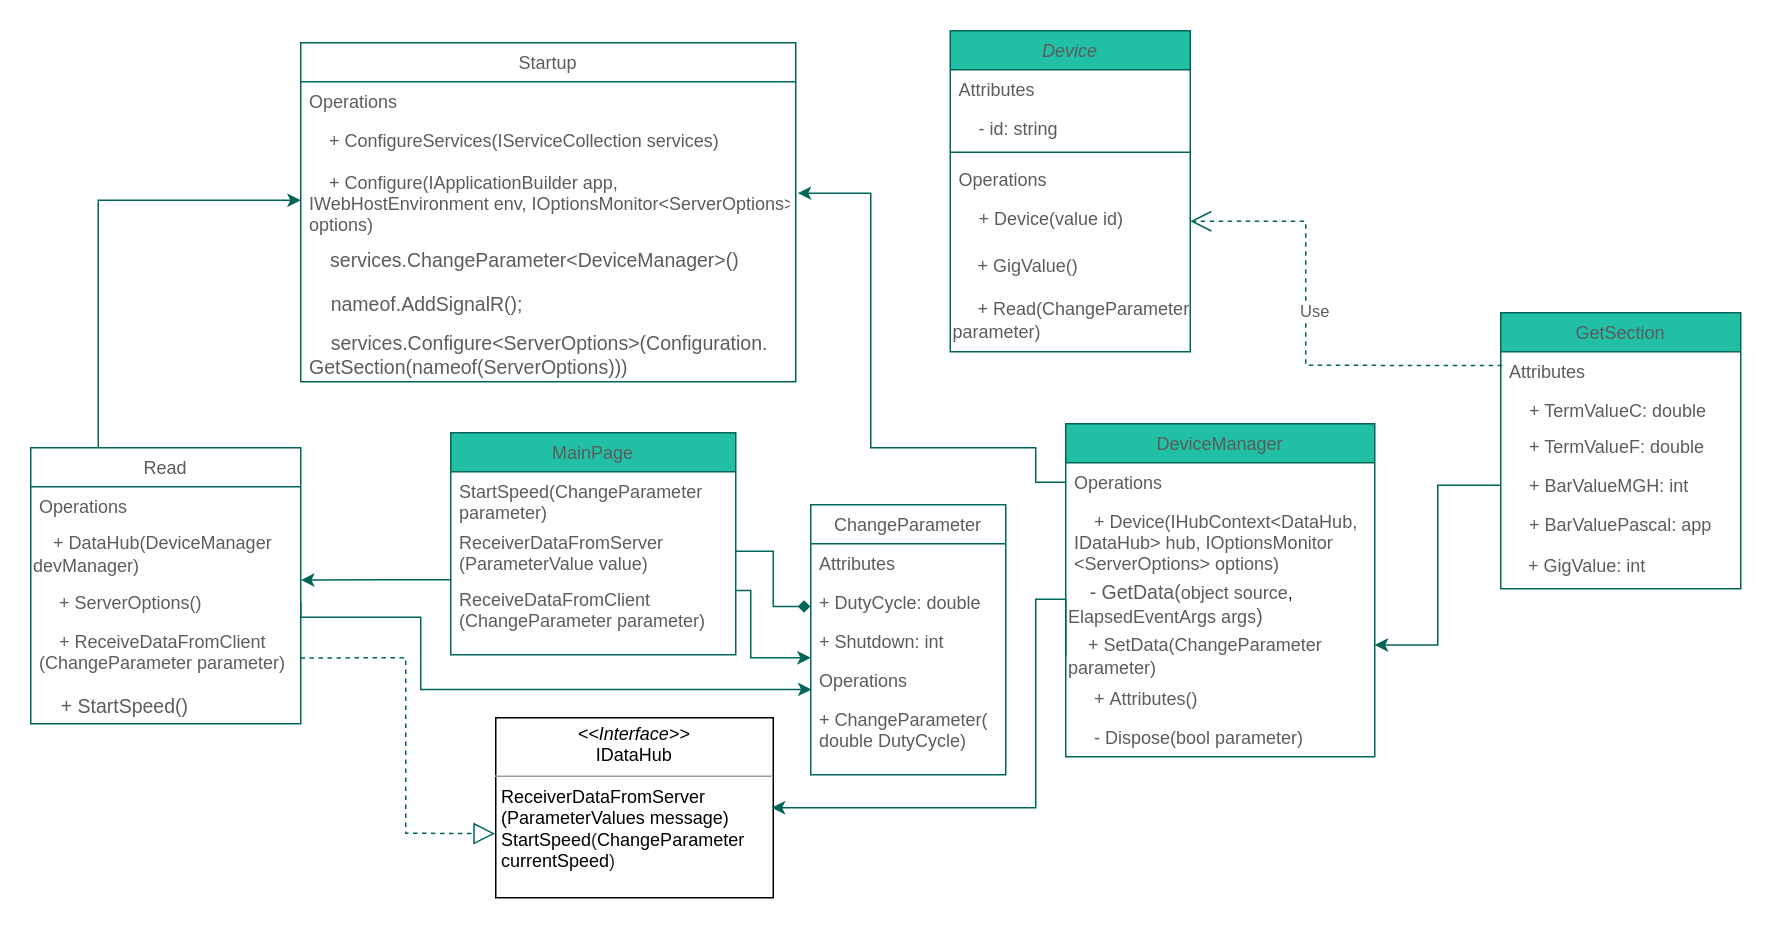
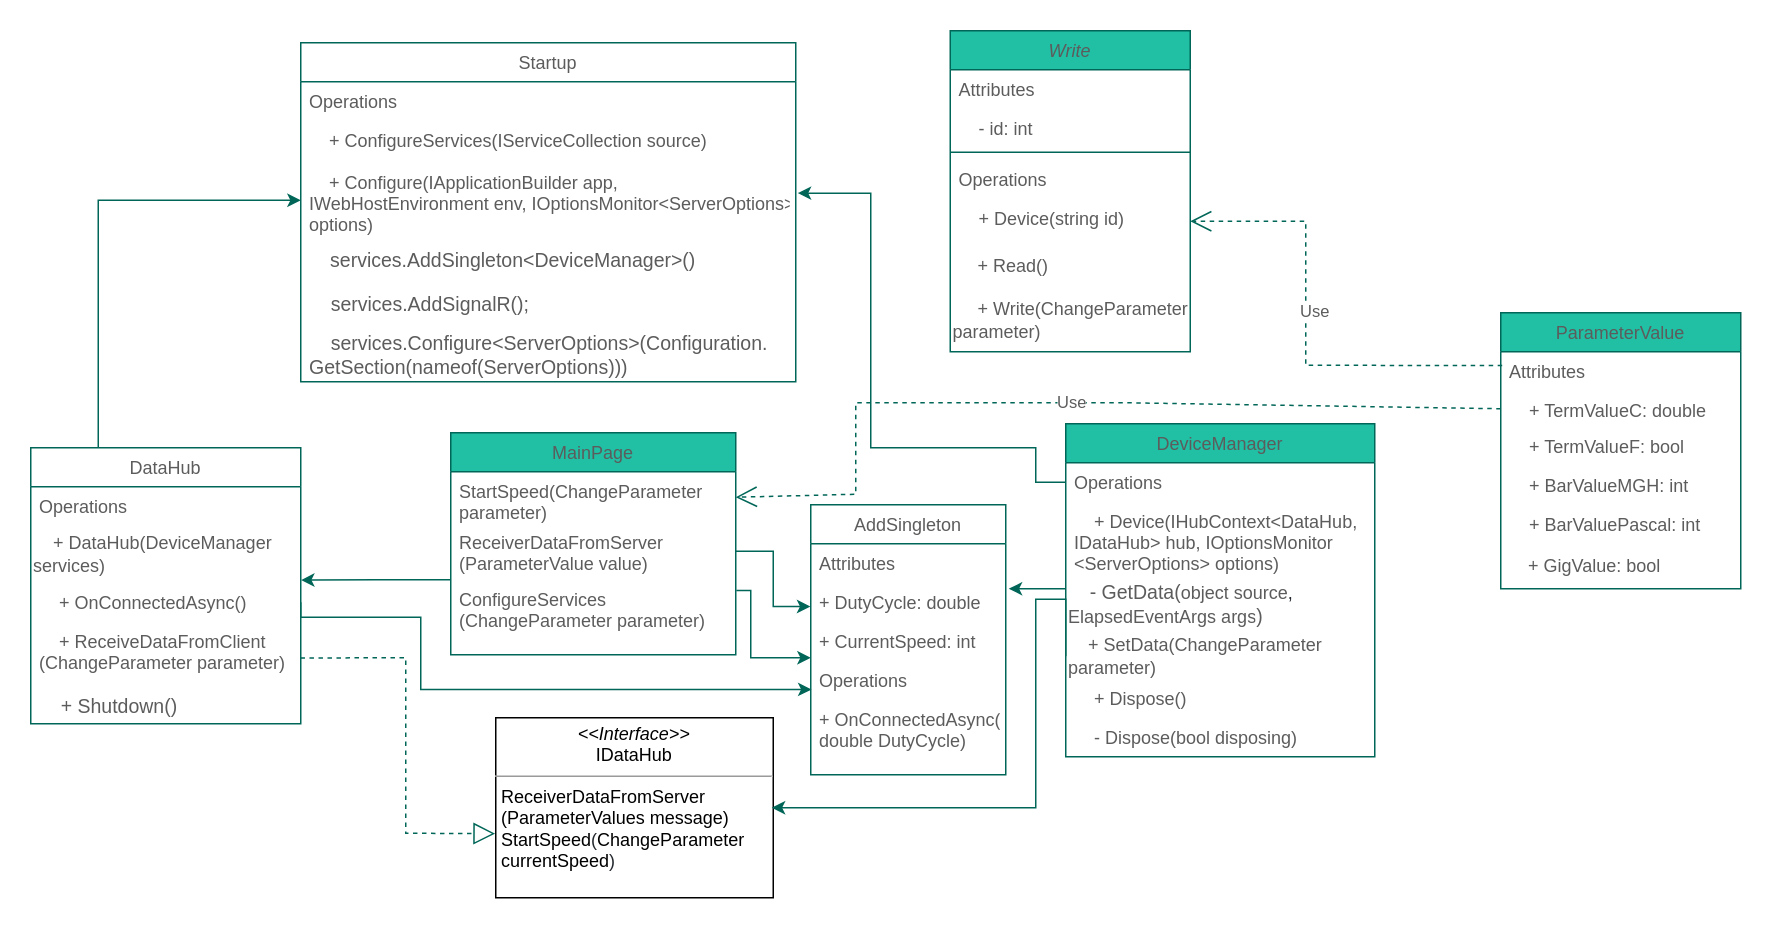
(1070, 51) -> (1070, 51)
(1007, 129) -> (992, 129)
(530, 141) -> (522, 141)
(1038, 219) -> (1043, 219)
(503, 260) -> (484, 260)
(1007, 266) -> (991, 266)
(408, 304) -> (416, 304)
(1072, 320) -> (1072, 320)
(1620, 333) -> (1620, 333)
none -> (1074, 403)
(1598, 447) -> (1588, 447)
(165, 468) -> (165, 468)
(908, 525) -> (908, 525)
(1603, 525) -> (1601, 525)
(167, 554) -> (167, 554)
(1438, 562) -> none
(1565, 566) -> (1570, 566)
none -> (1041, 589)
(558, 600) -> (540, 600)
(120, 603) -> (137, 603)
(798, 606) -> (799, 606)
(885, 642) -> (905, 642)
(1142, 699) -> (1127, 699)
(113, 706) -> (102, 706)
(910, 720) -> (915, 720)
(1193, 738) -> (1188, 738)
